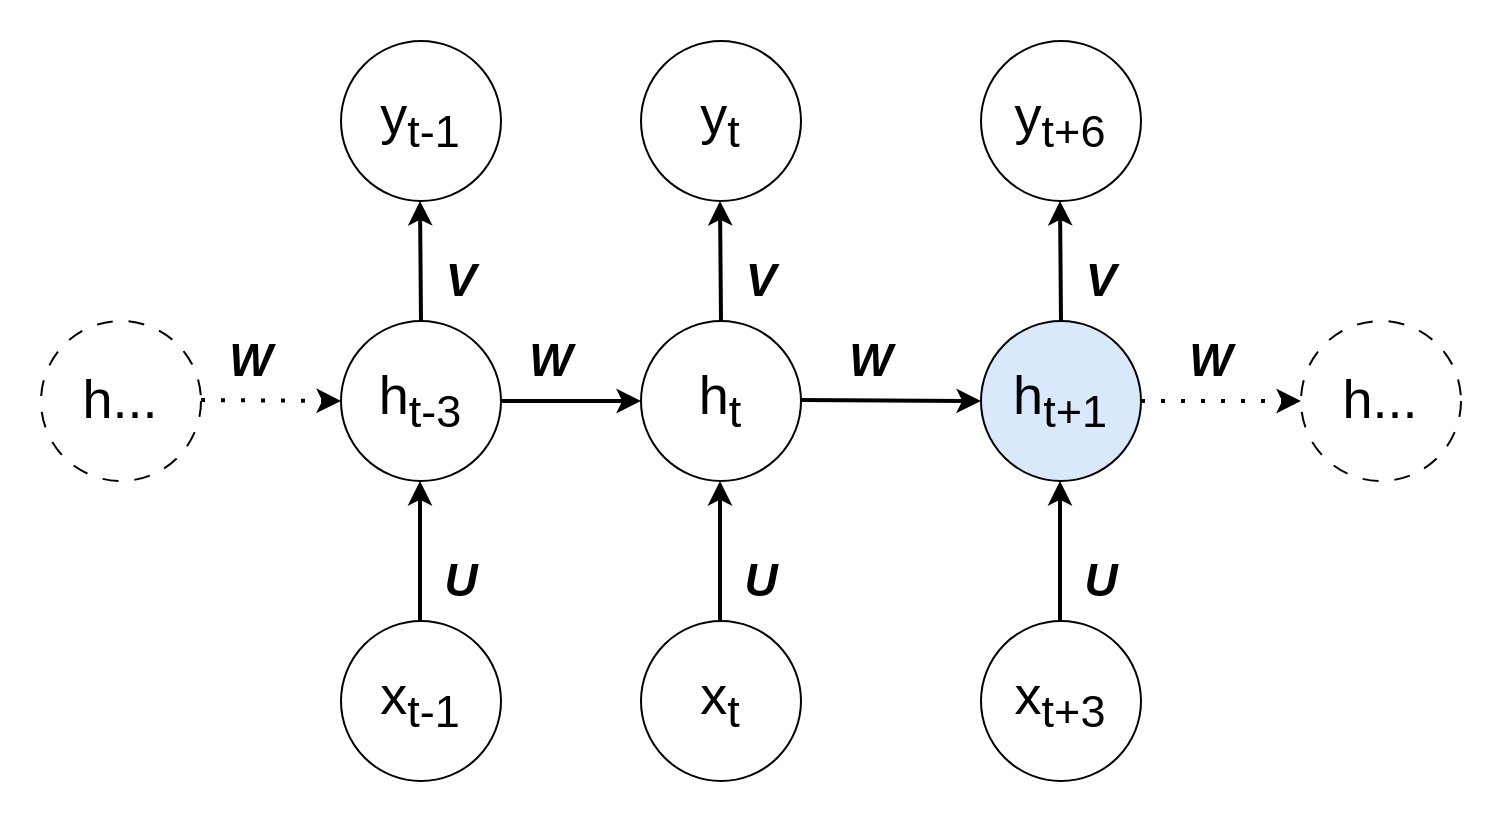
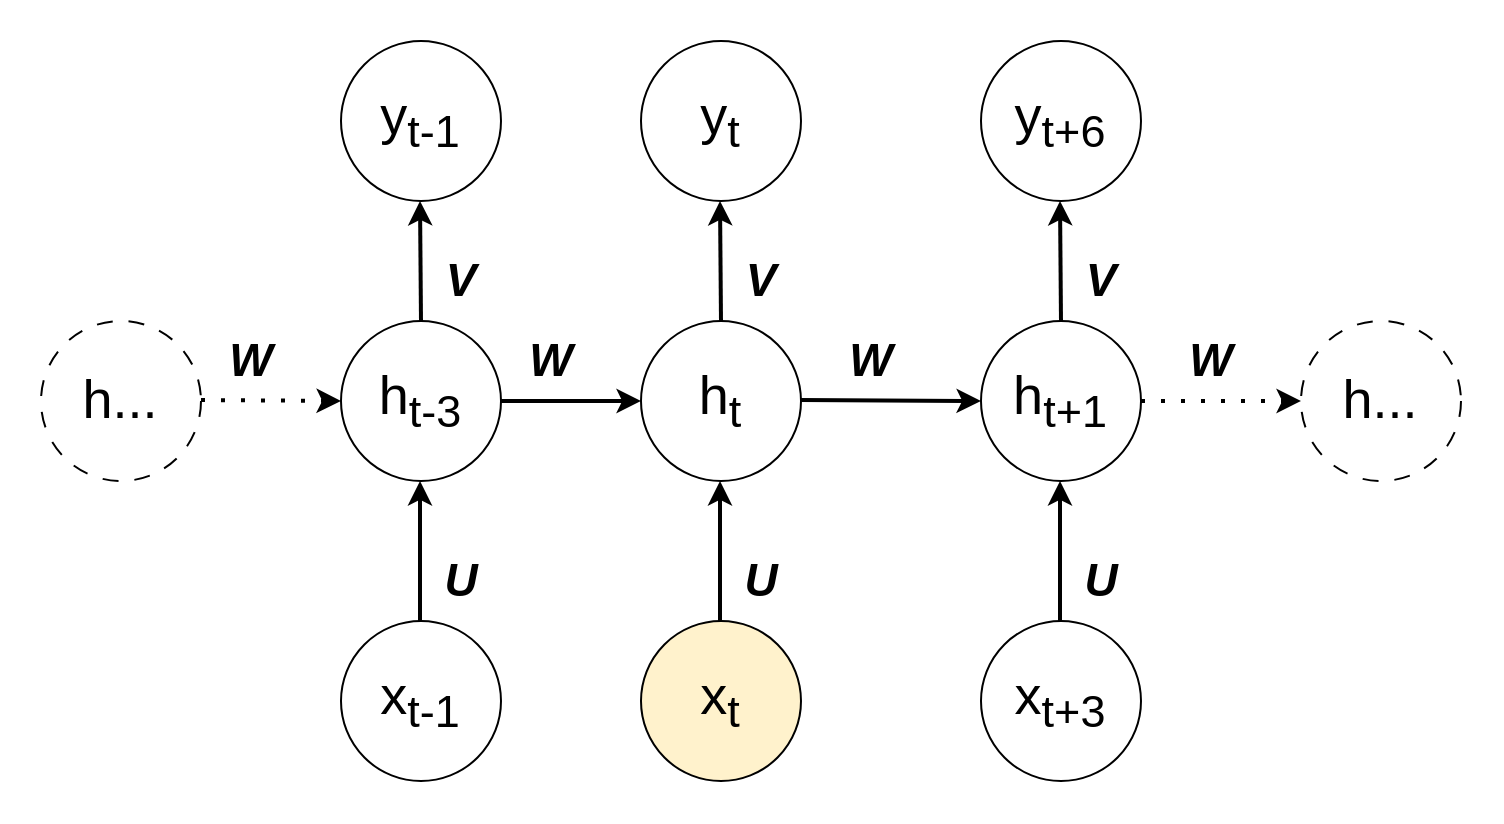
(1061, 401) -> (1061, 401)
(721, 701) -> (721, 701)
